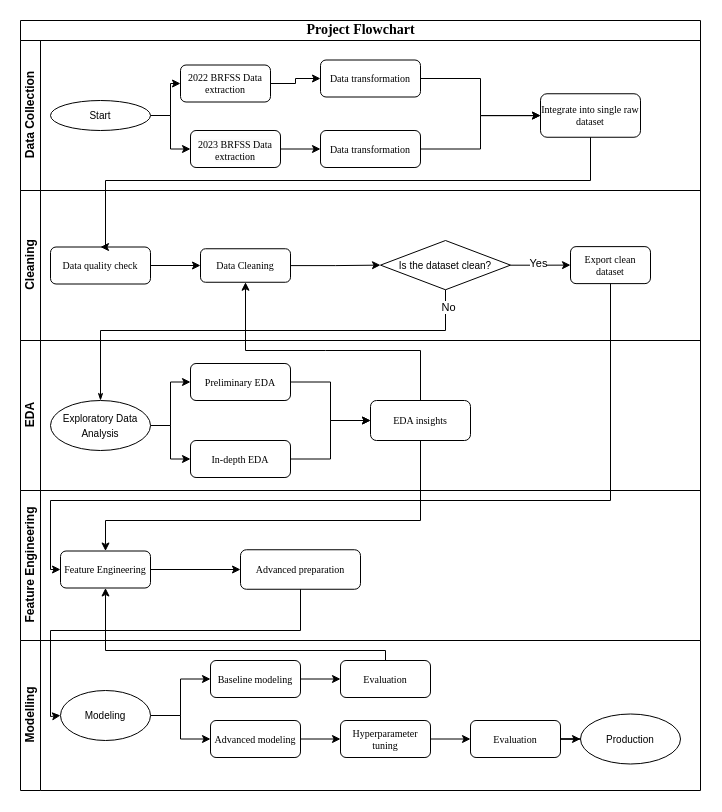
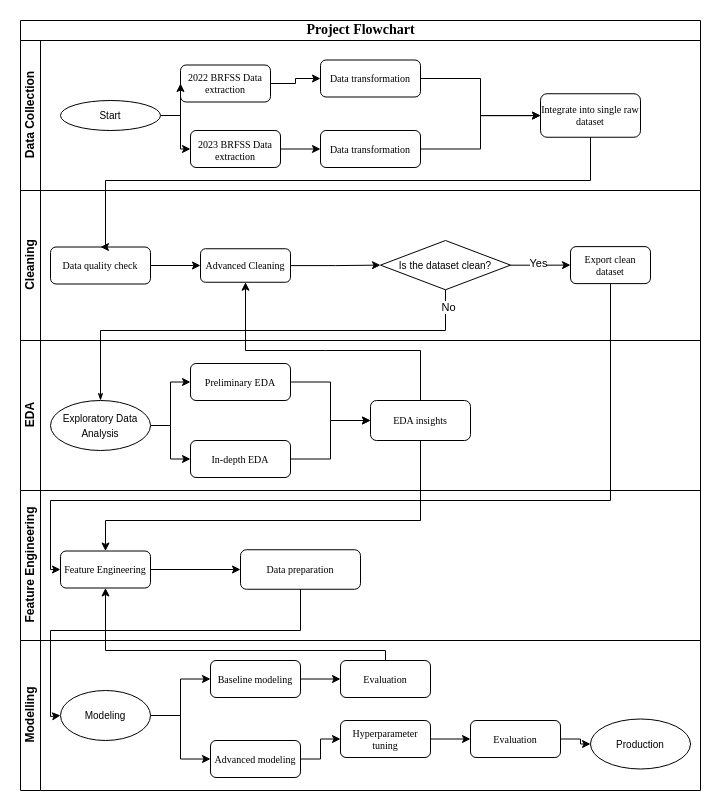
(101, 116) -> (111, 116)
(246, 266) -> (246, 266)
(301, 570) -> (301, 570)
(256, 739) -> (256, 759)
(631, 739) -> (641, 744)
